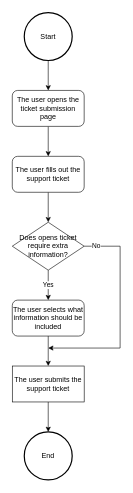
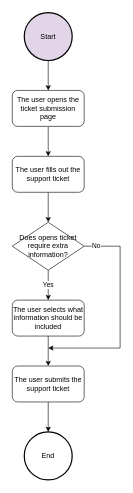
(48, 36) -> (48, 36)
(48, 384) -> (48, 384)
